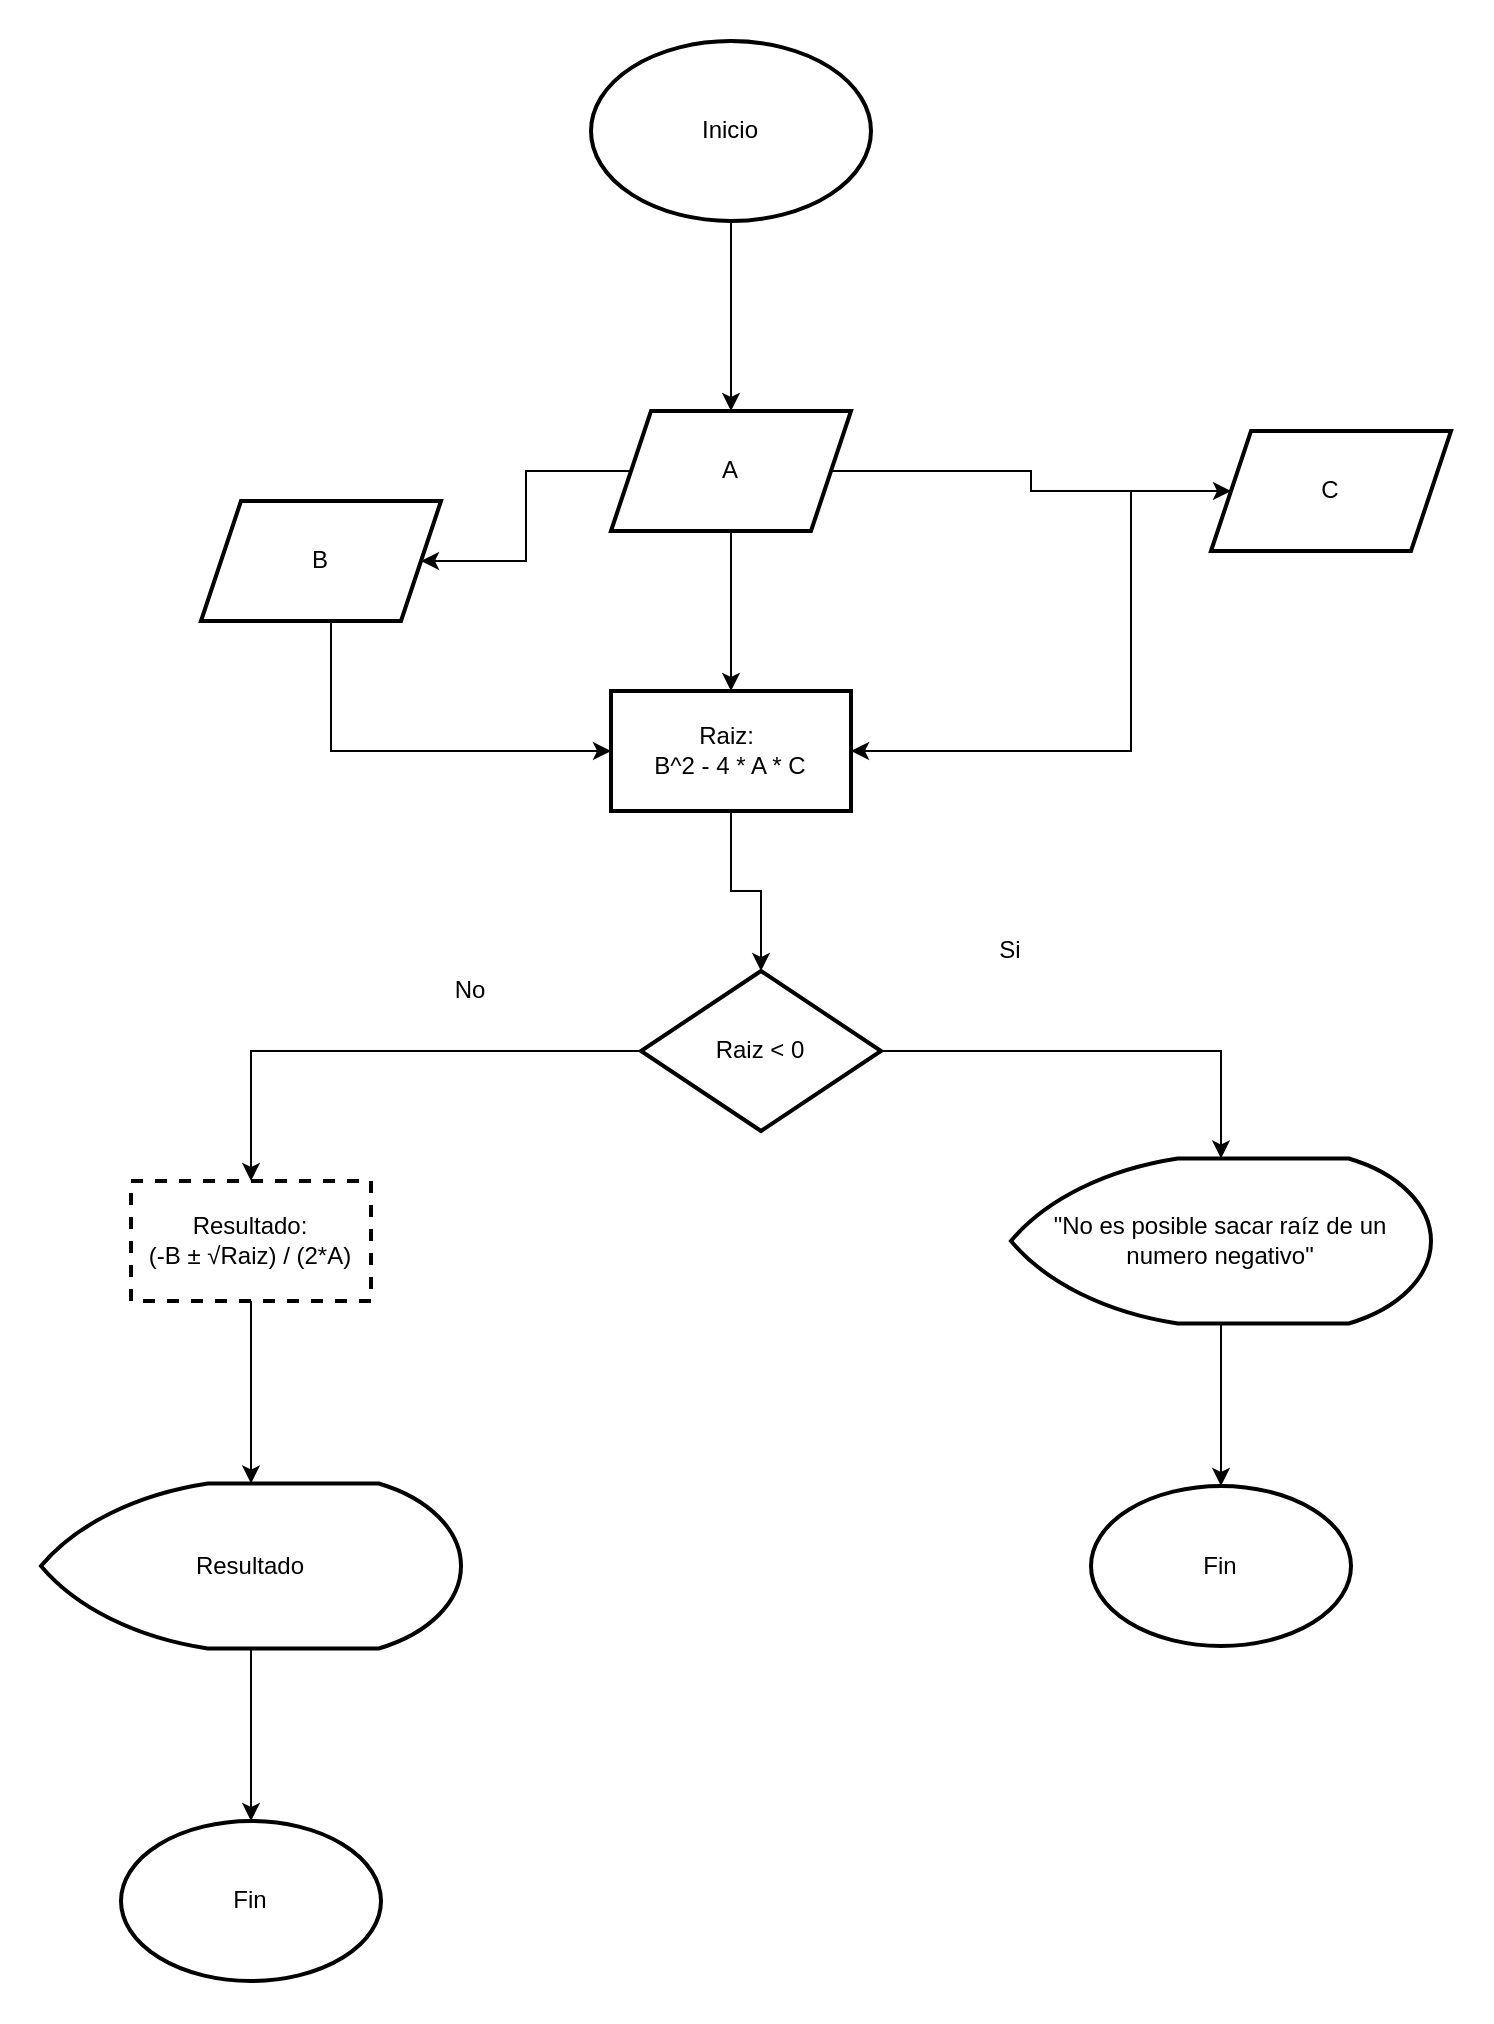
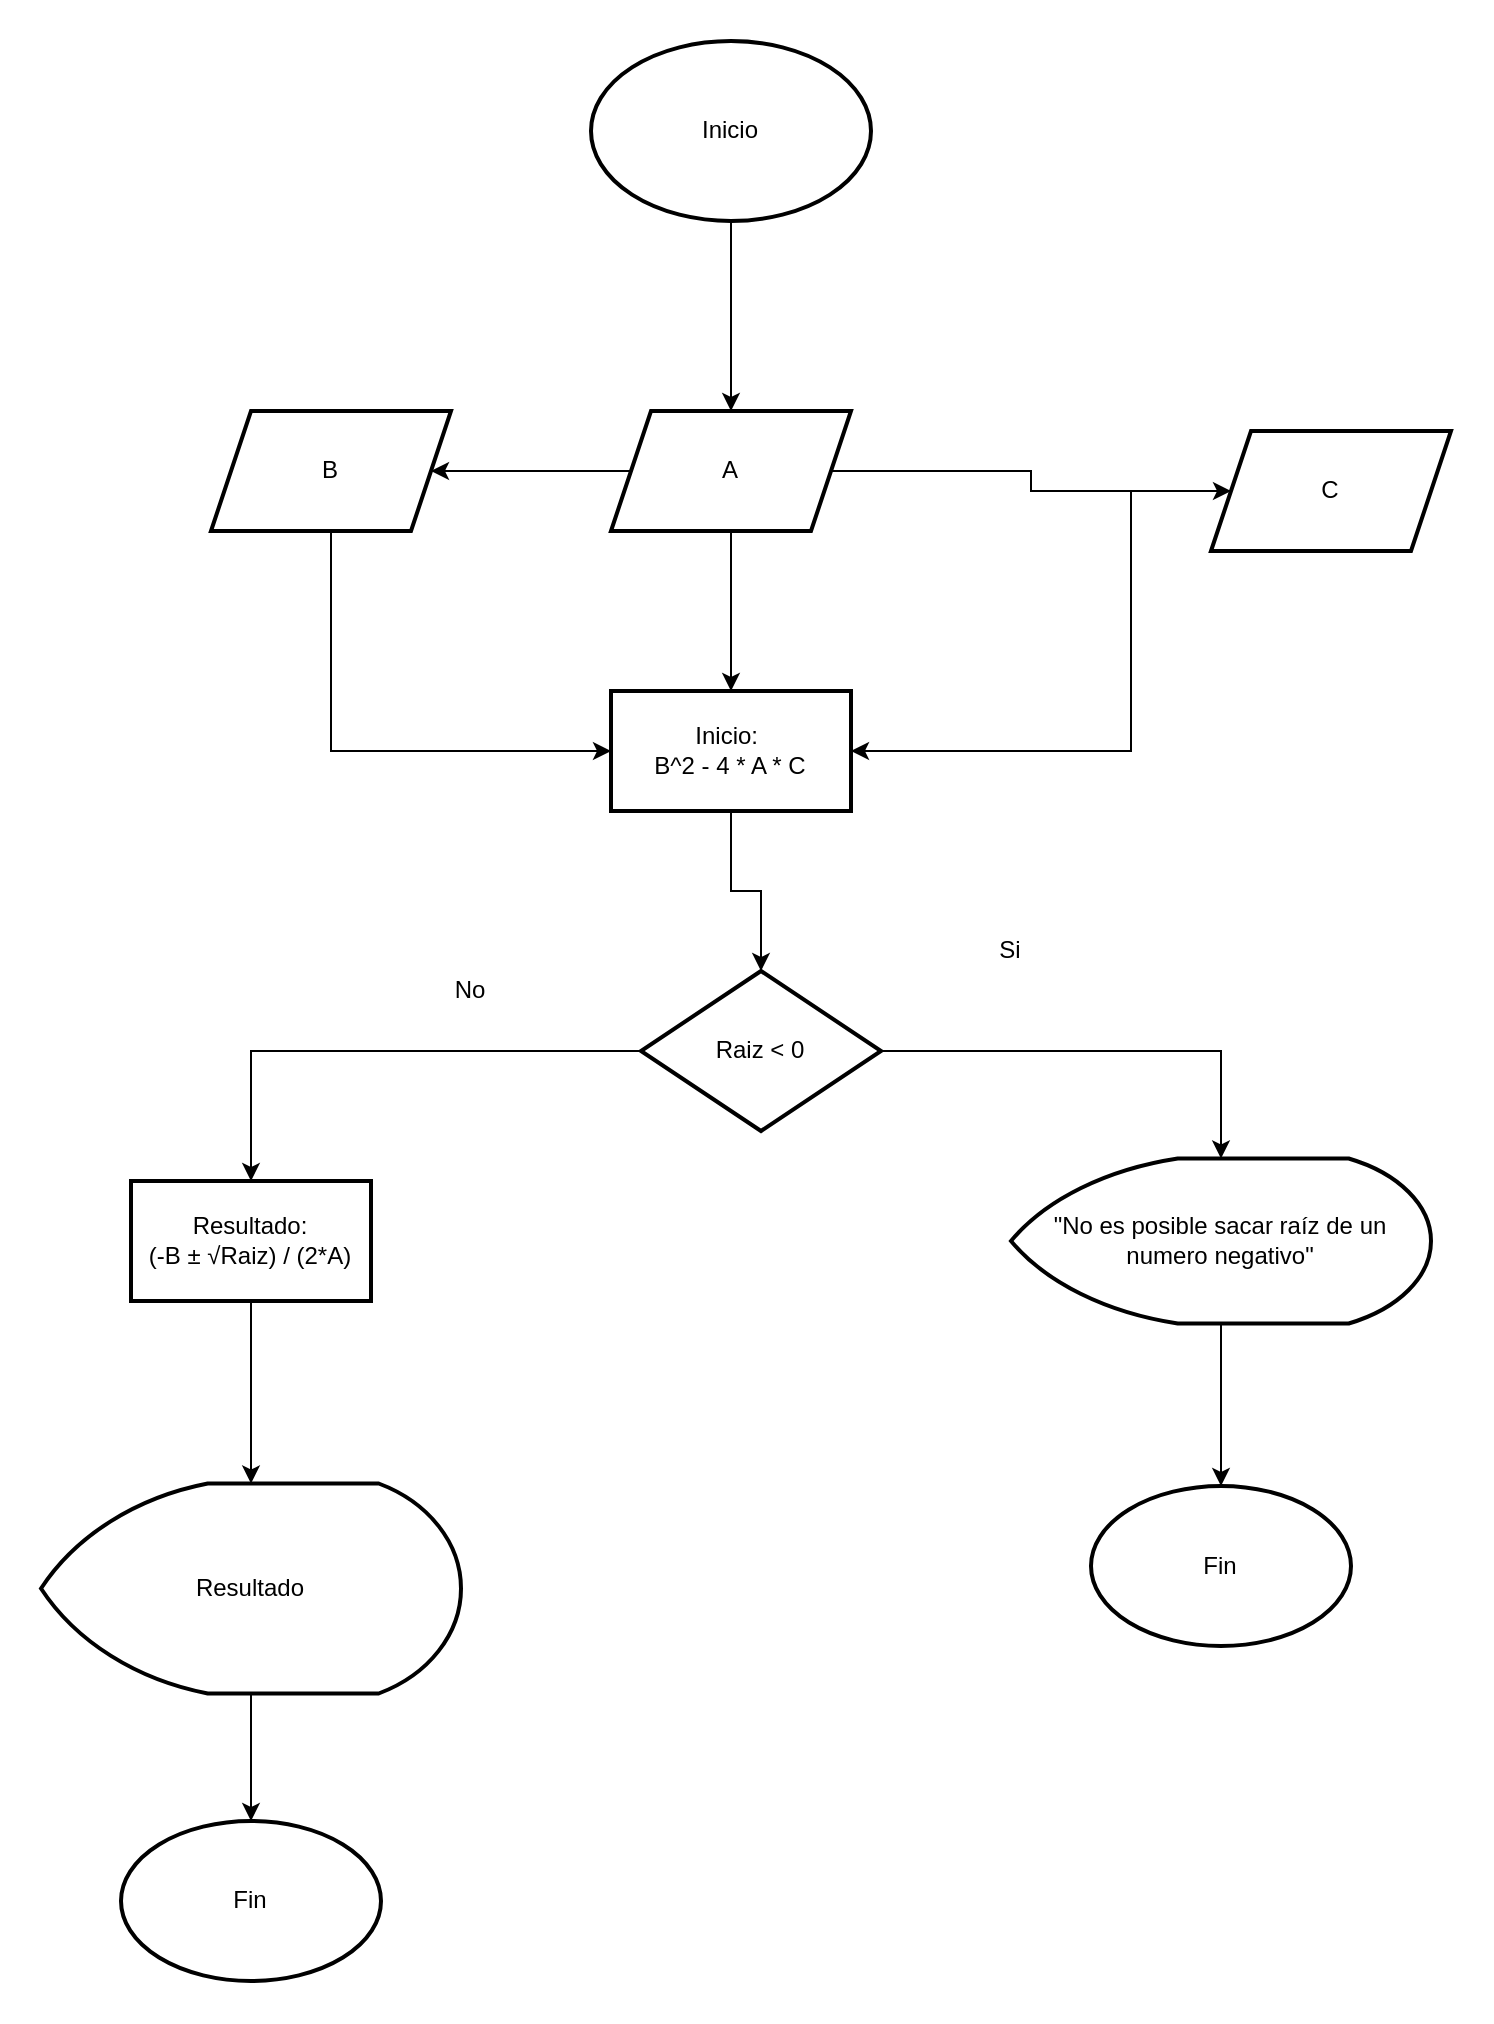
(321, 561) -> (331, 471)
(731, 751) -> (731, 751)
(251, 1241) -> (251, 1241)
(251, 1566) -> (251, 1589)
